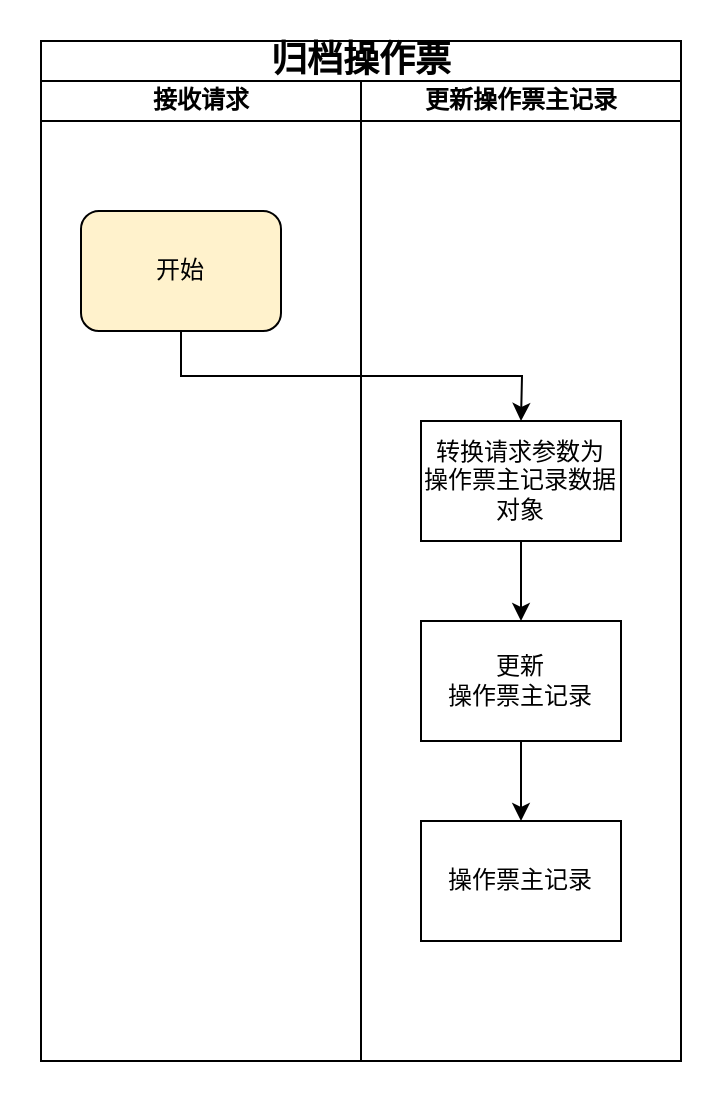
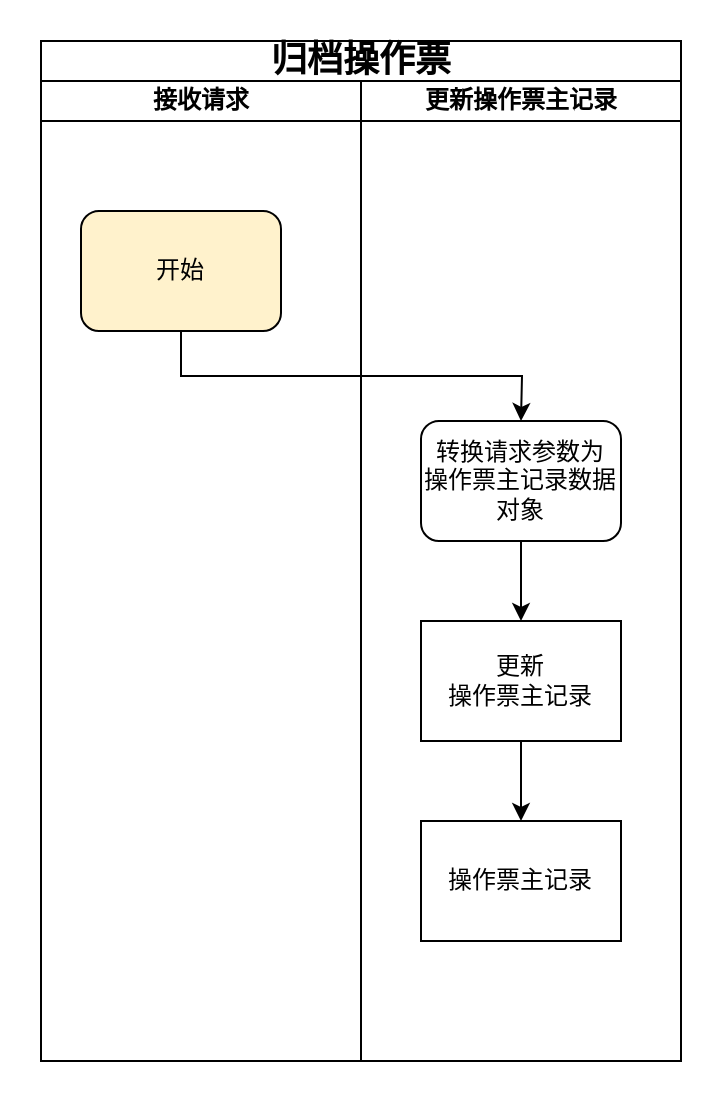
(521, 481) -> (521, 481)
